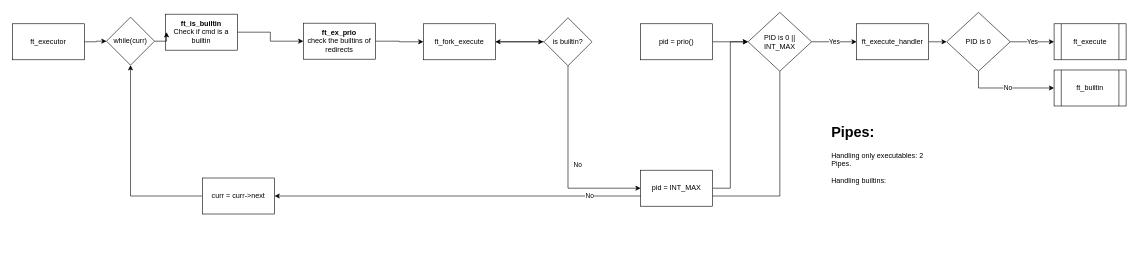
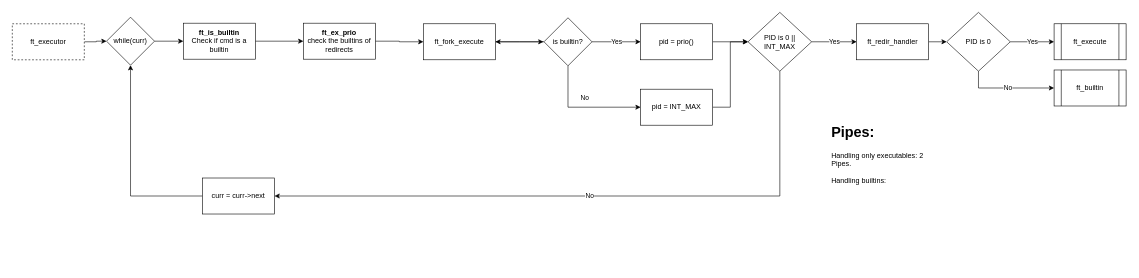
(201, 32) -> (219, 41)
(48, 42) -> (48, 42)
none -> (616, 42)
(893, 42) -> (893, 42)
(677, 188) -> (677, 107)
